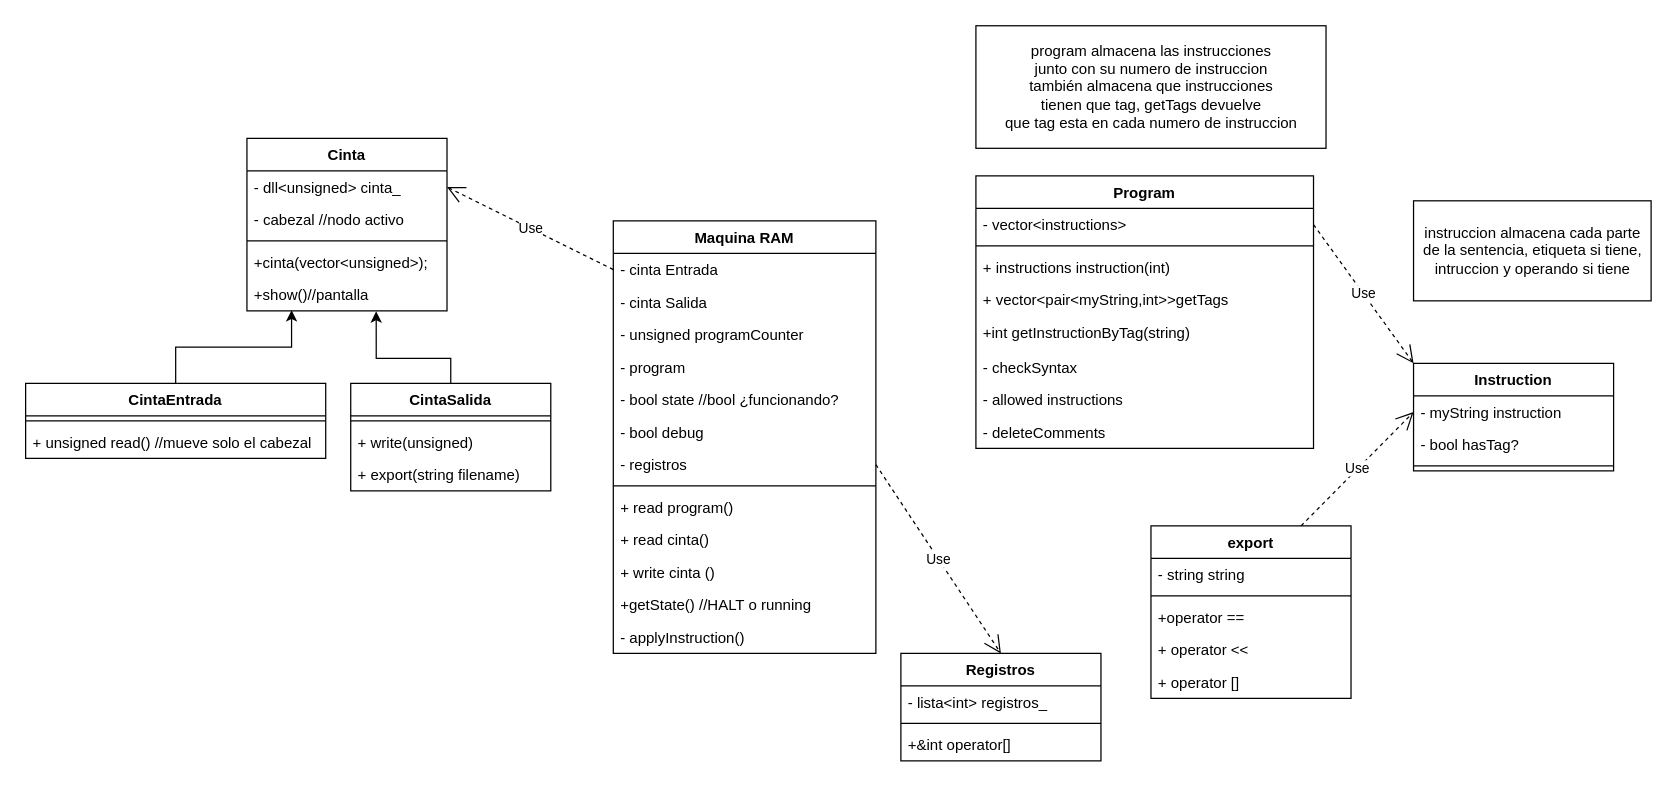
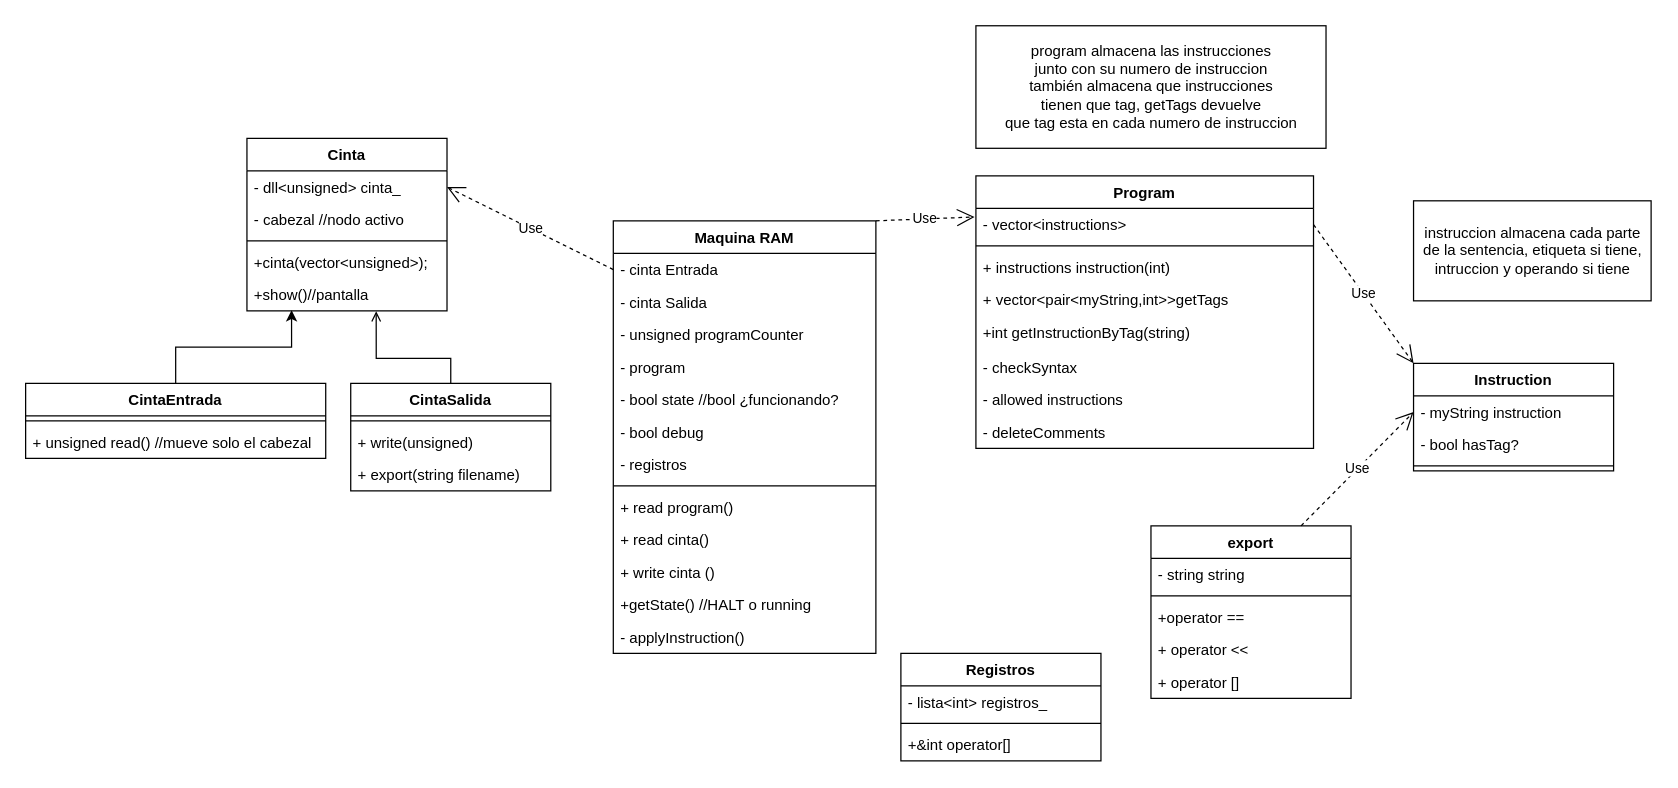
none -> (923, 219)
(376, 321) -> (376, 318)
(938, 558) -> none
